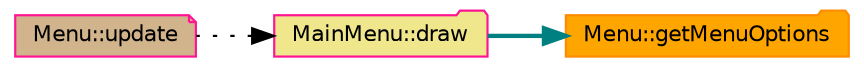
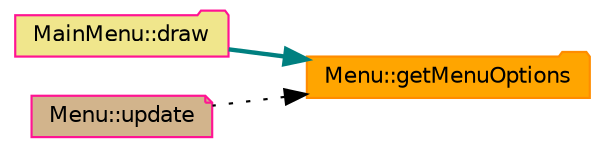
(224, 36) -> (249, 101)
